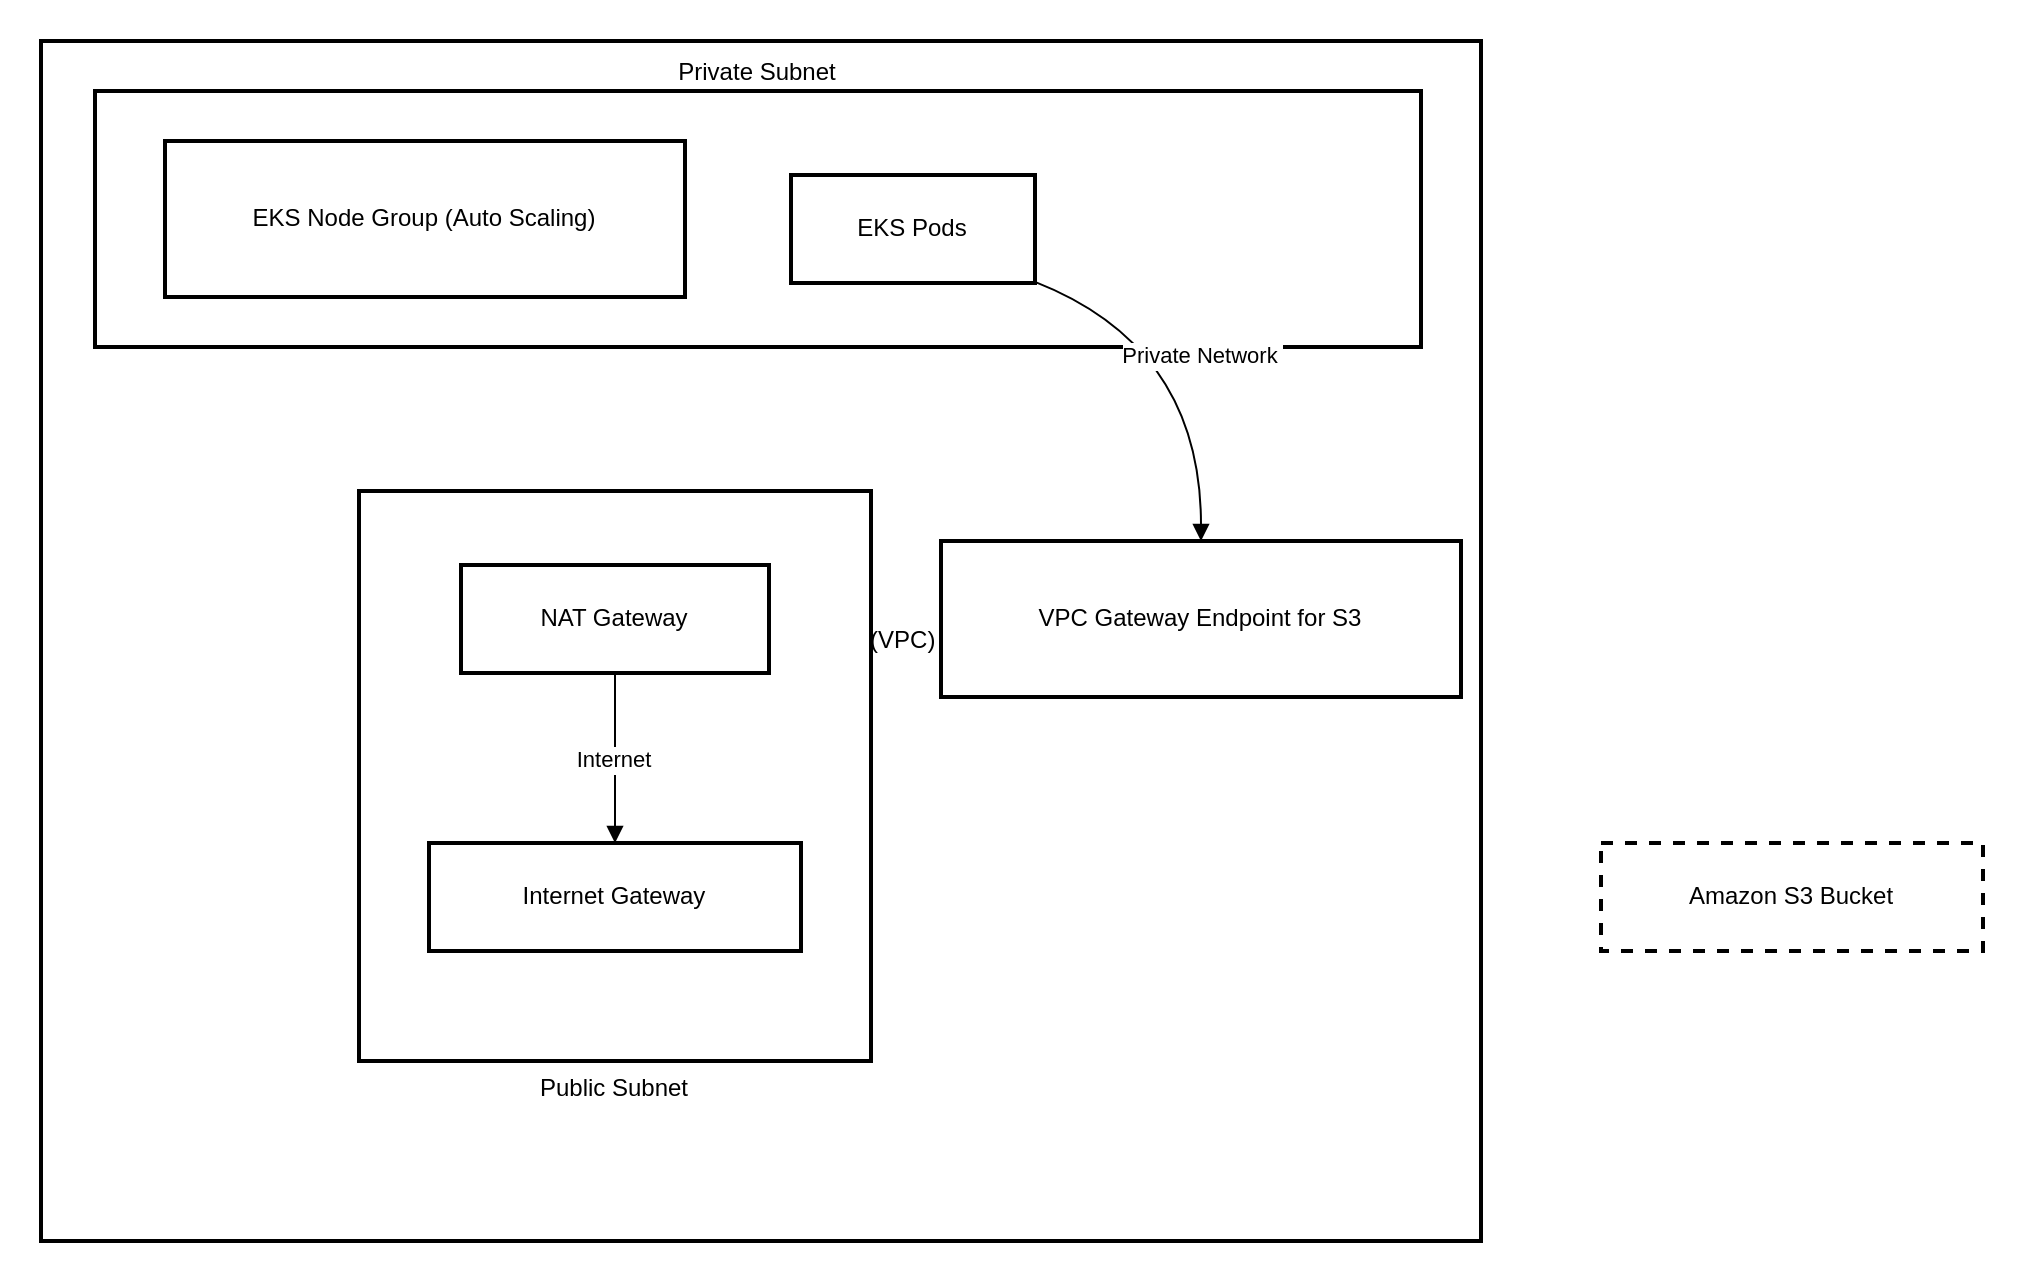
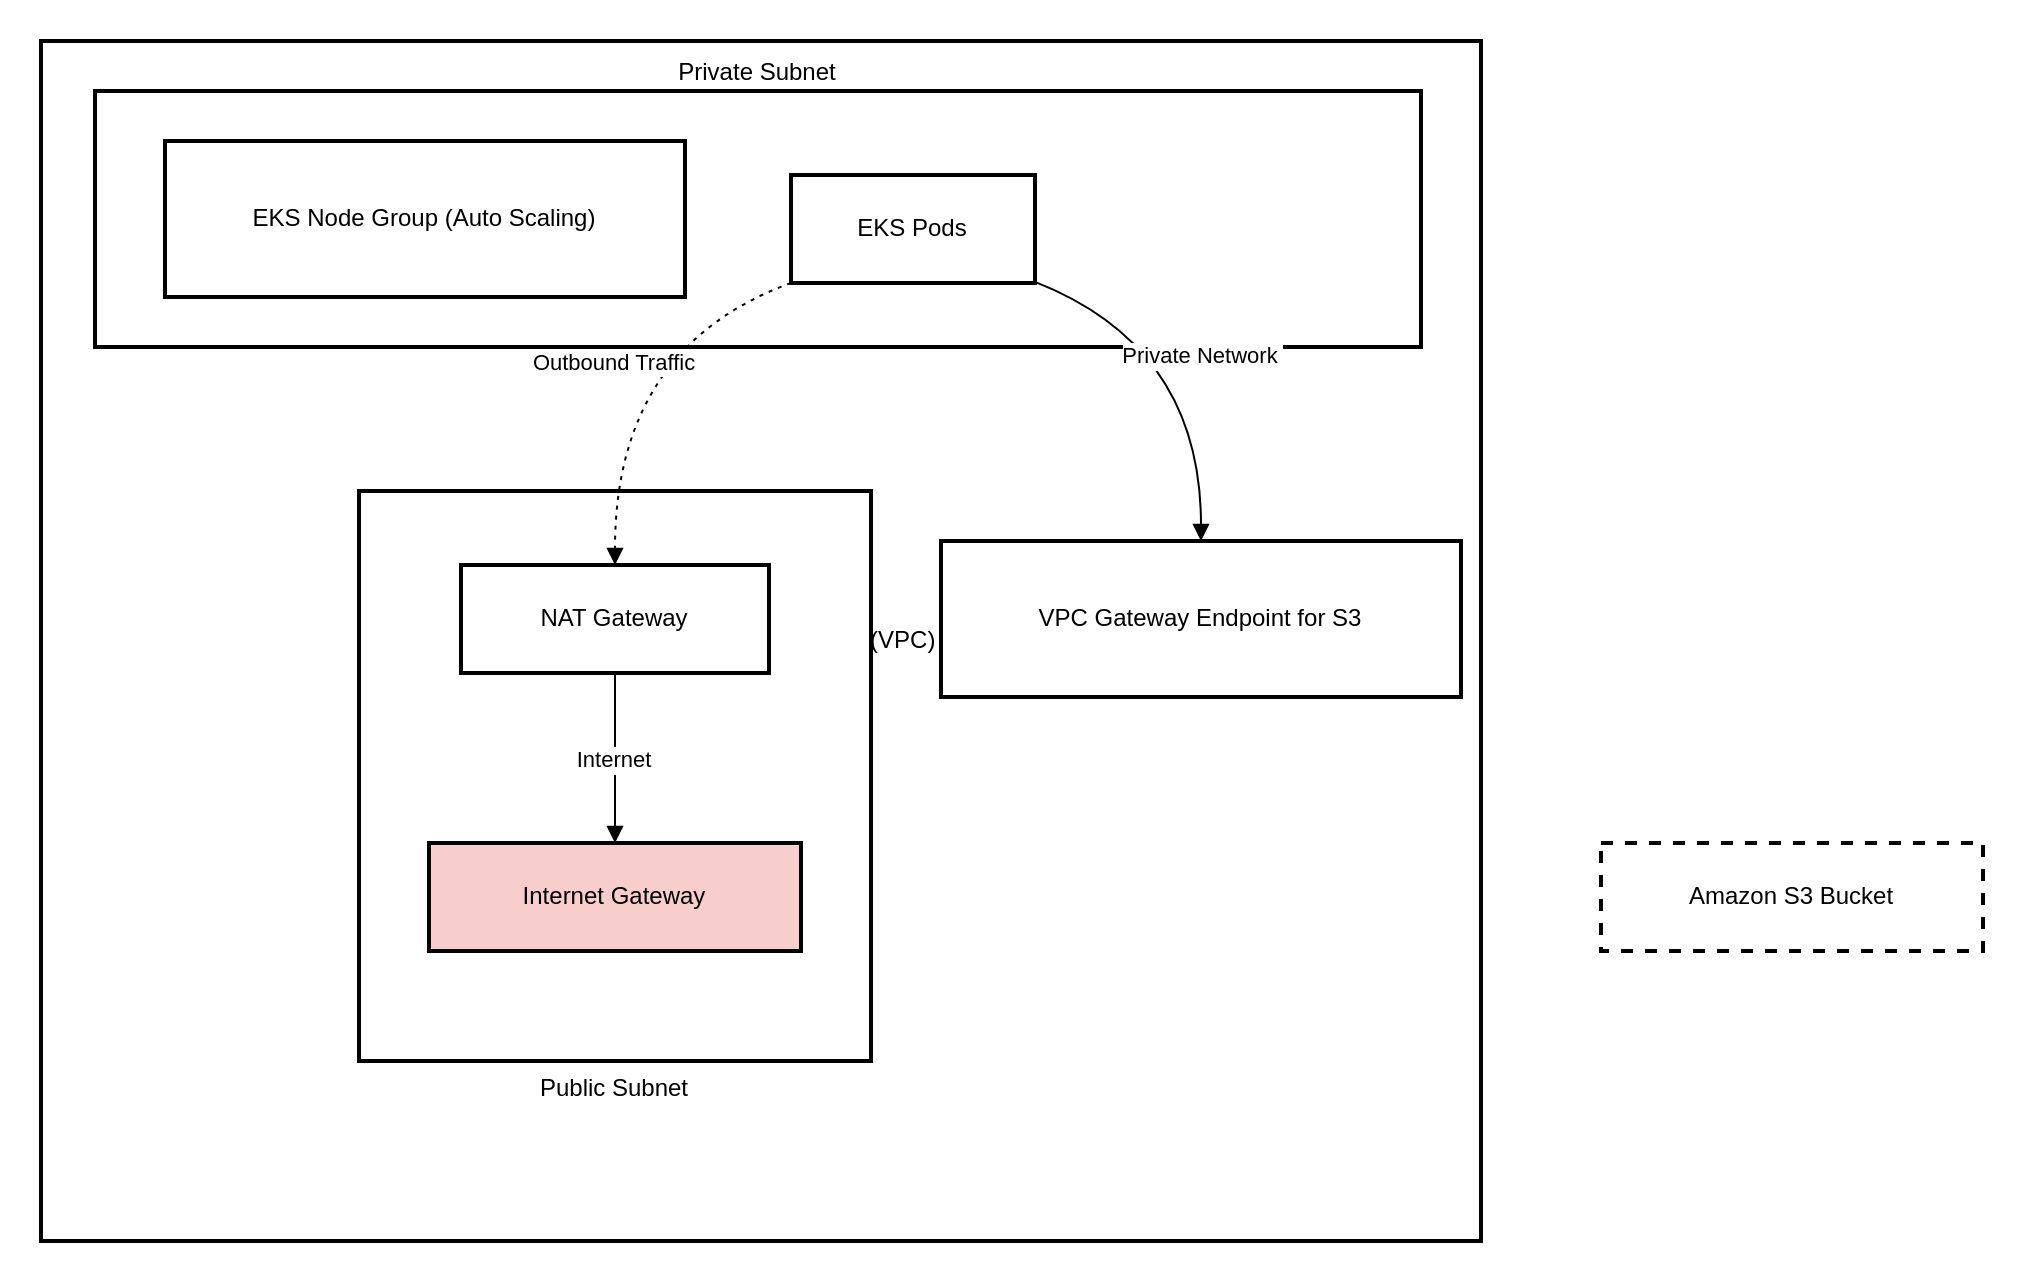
none -> (630, 442)
(615, 897) -> (615, 897)
